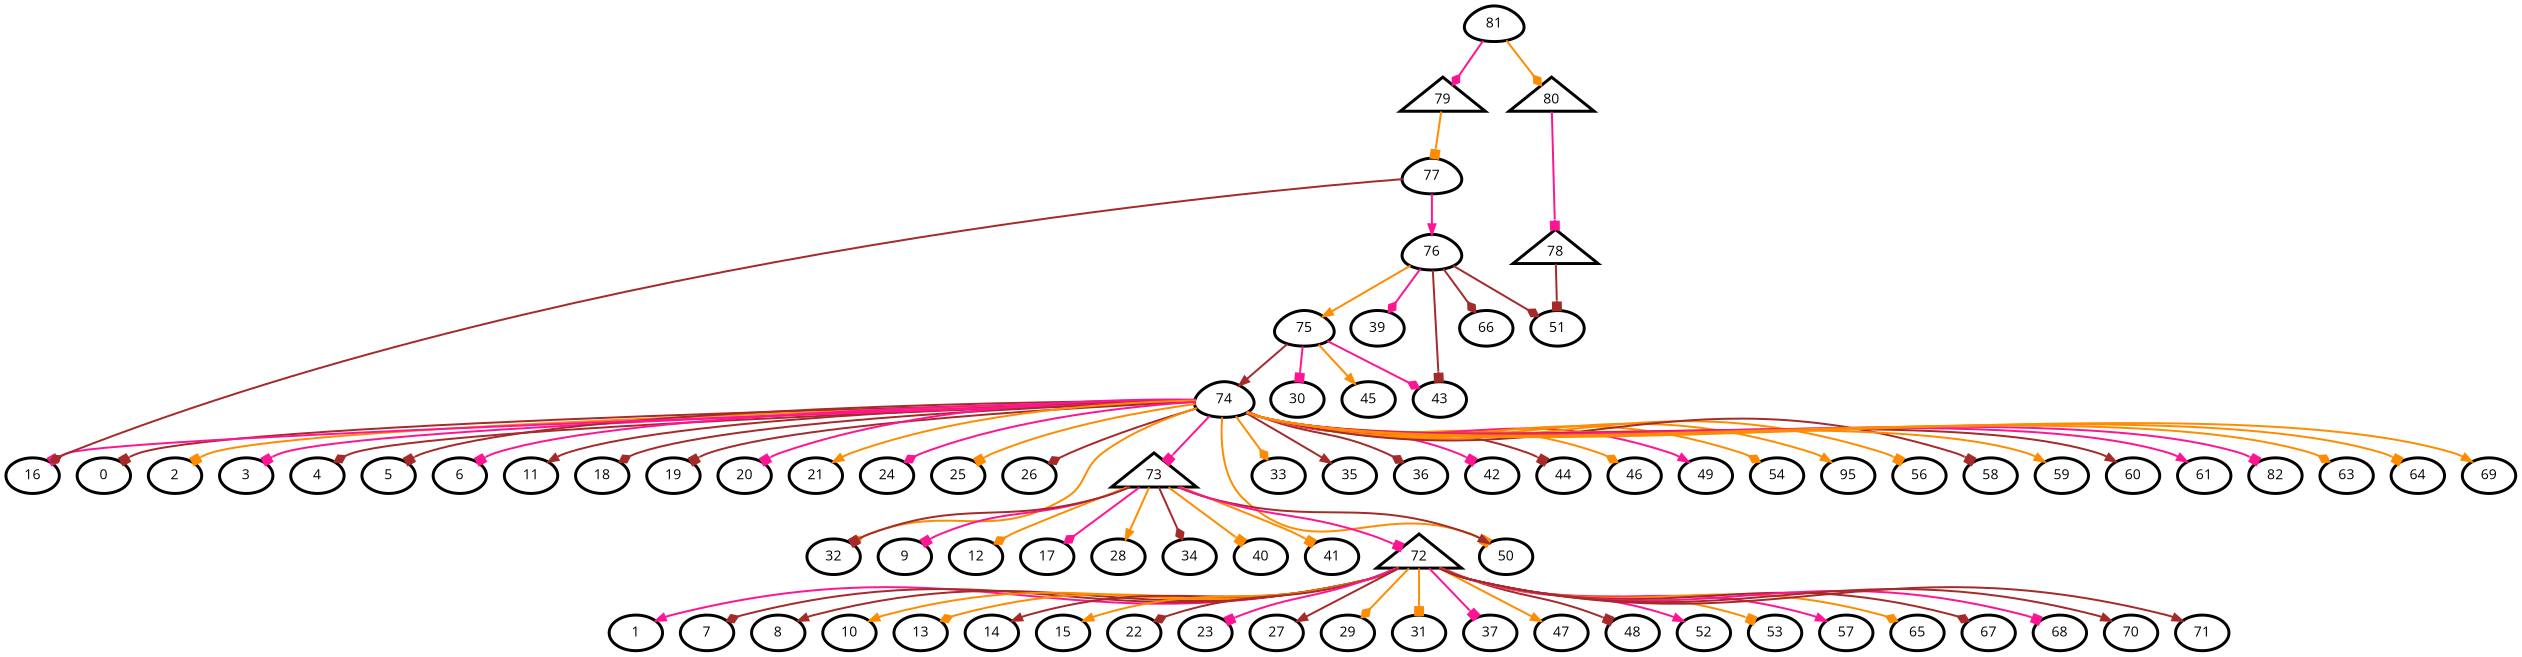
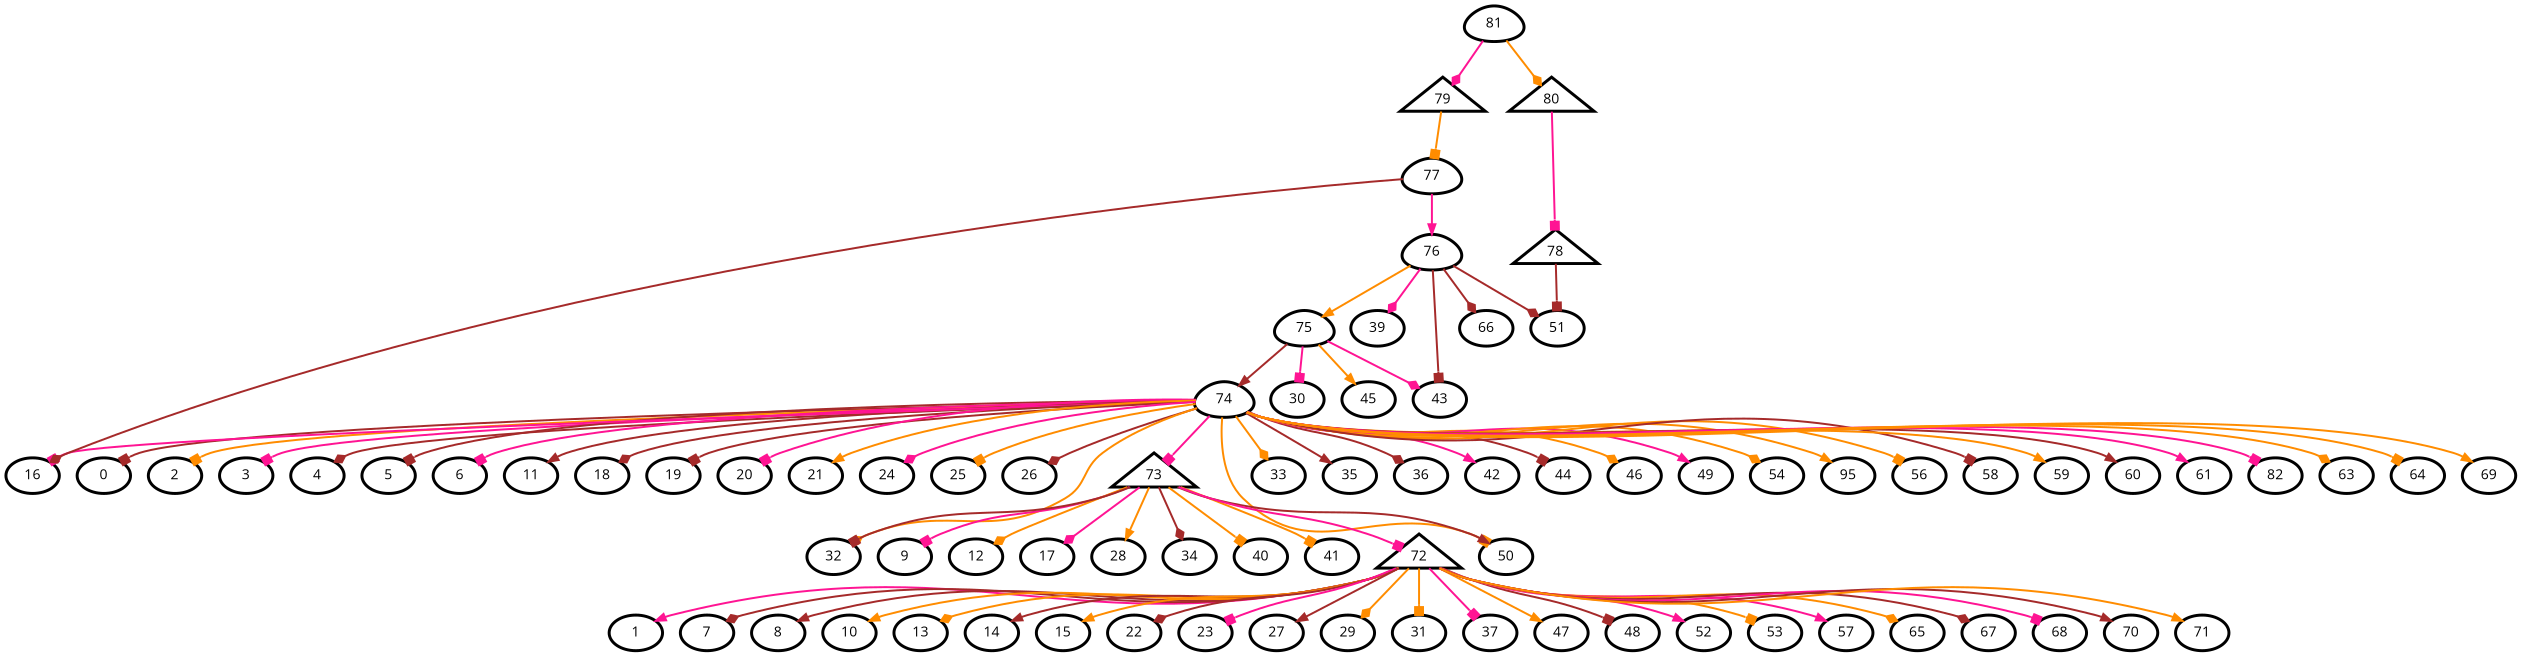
(1357, 433) -> (1357, 433)
(1972, 587) -> (1972, 587)
